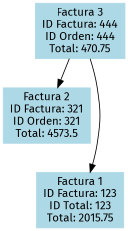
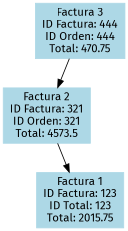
(100, 111) -> (62, 154)
